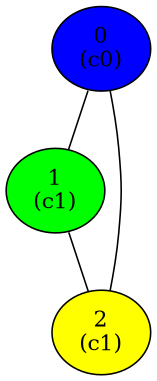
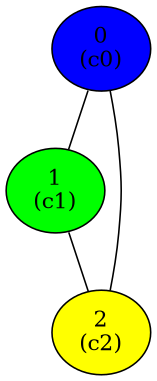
(101, 332) -> (101, 332)
